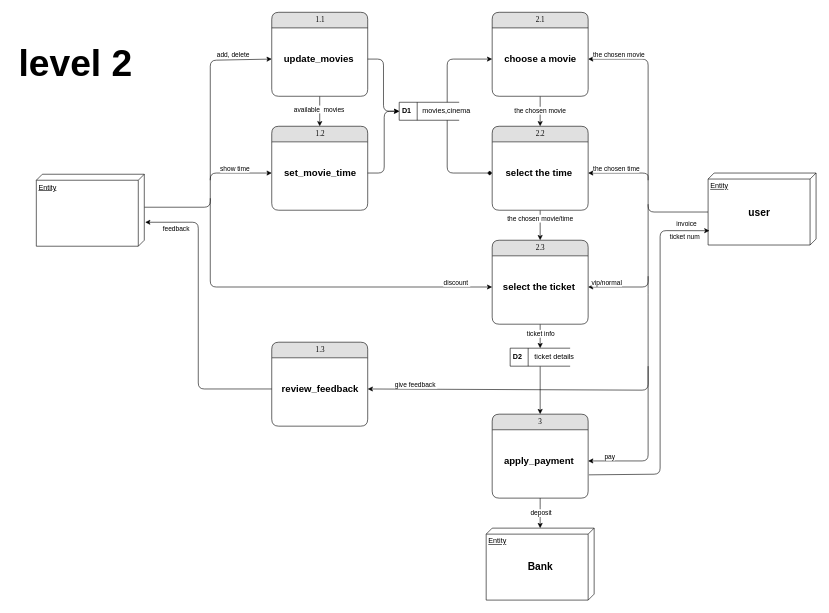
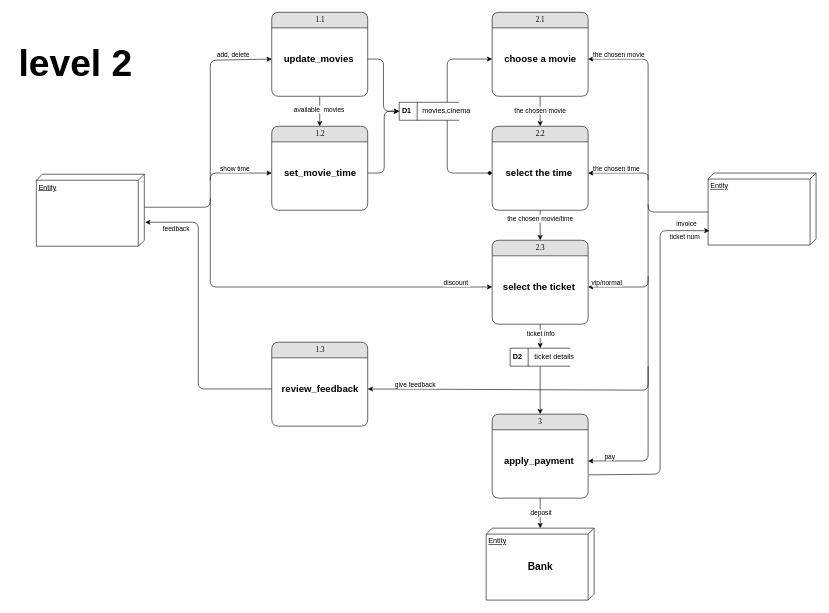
(759, 213) -> none
